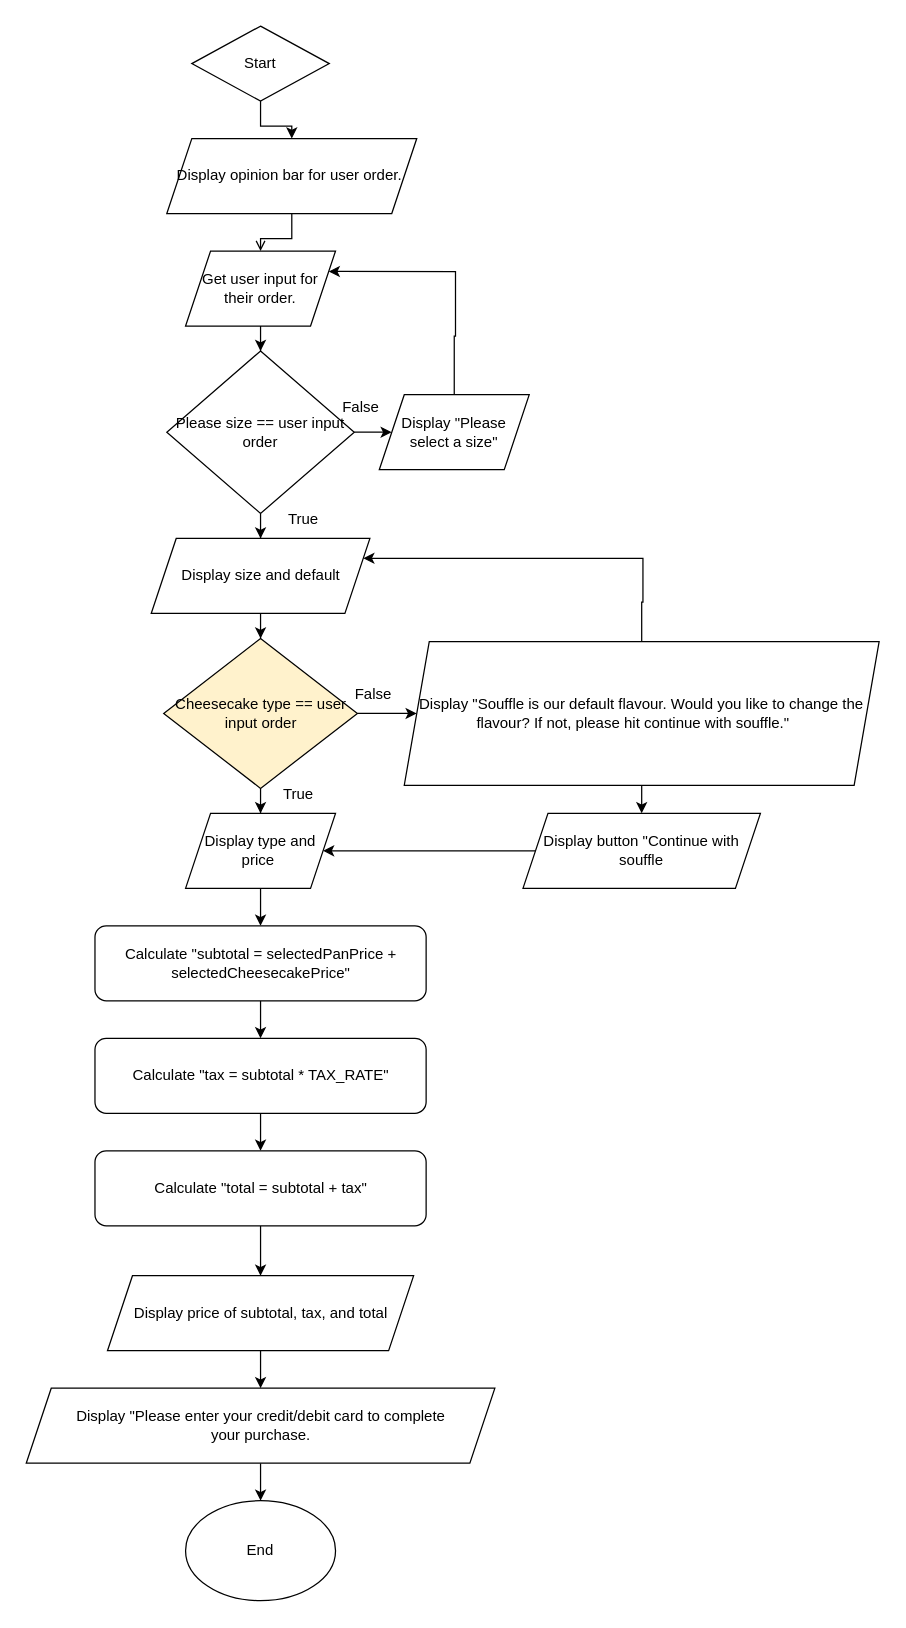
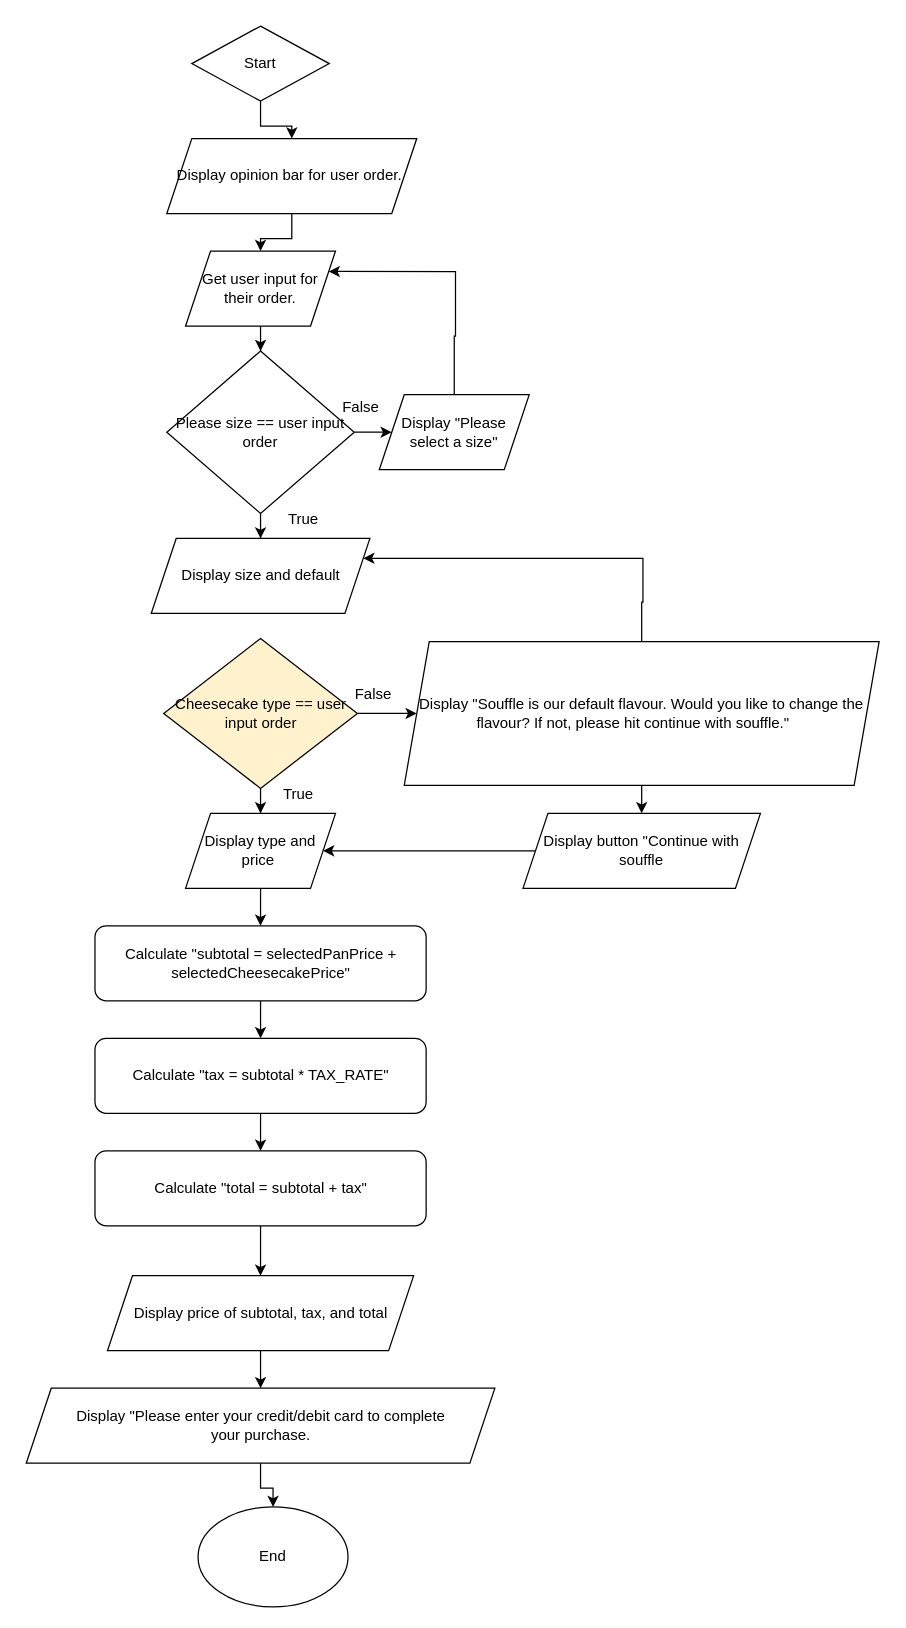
(261, 239) -> (263, 238)
(261, 630) -> none
(261, 1551) -> (273, 1557)
